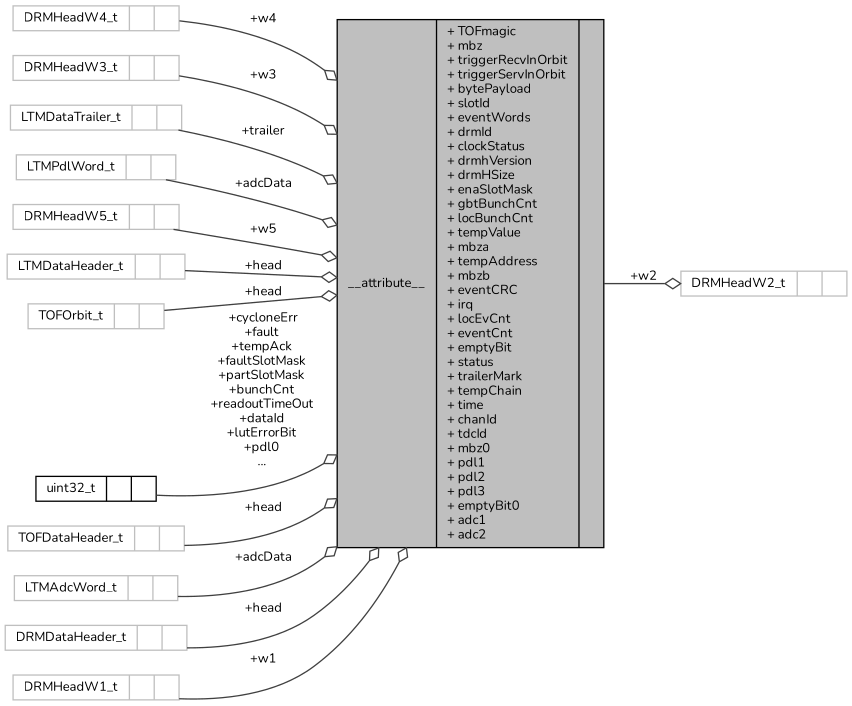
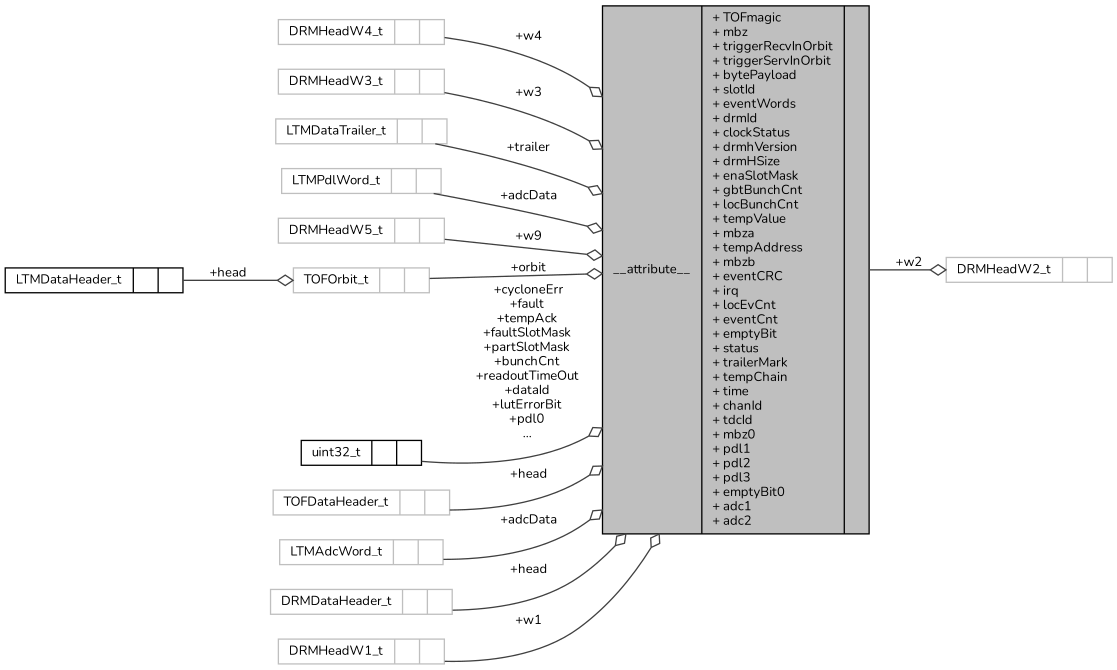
(262, 229) -> (527, 237)
(96, 267) -> (94, 280)
(253, 274) -> (230, 280)
(262, 292) -> (527, 268)
